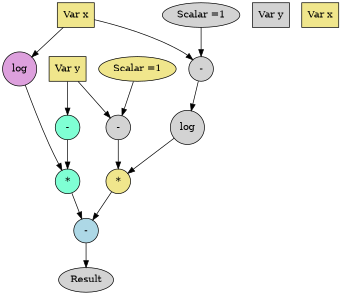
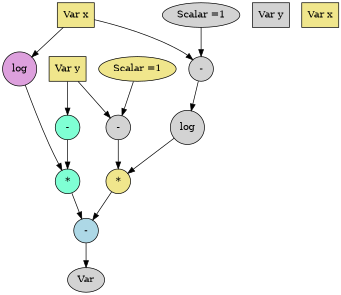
(86, 280) -> (86, 280)
